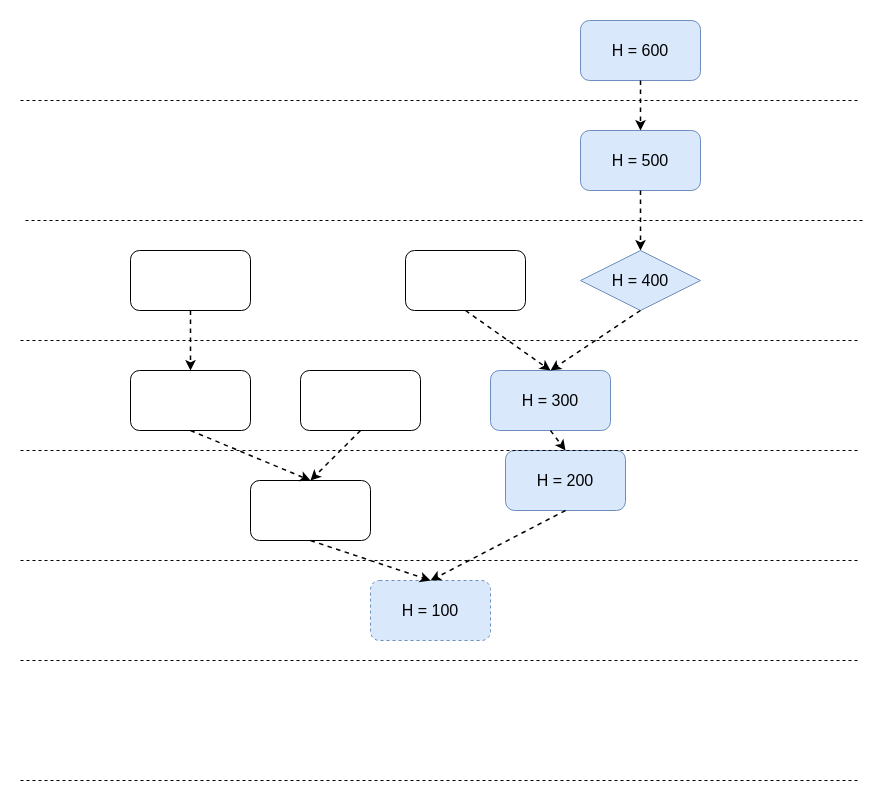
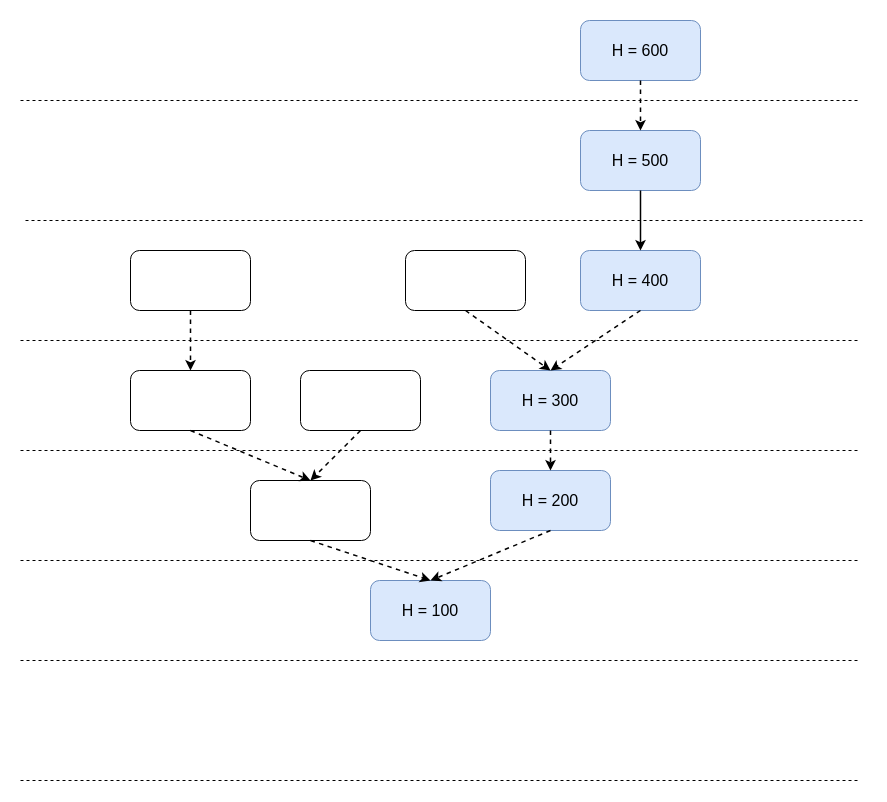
(641, 218) -> (641, 218)
(641, 281) -> (641, 281)
(566, 481) -> (551, 501)
(431, 611) -> (431, 611)
